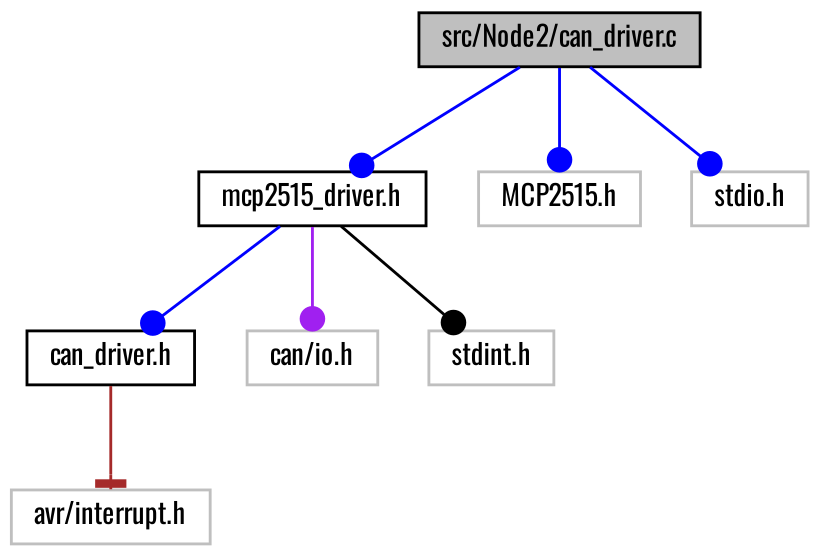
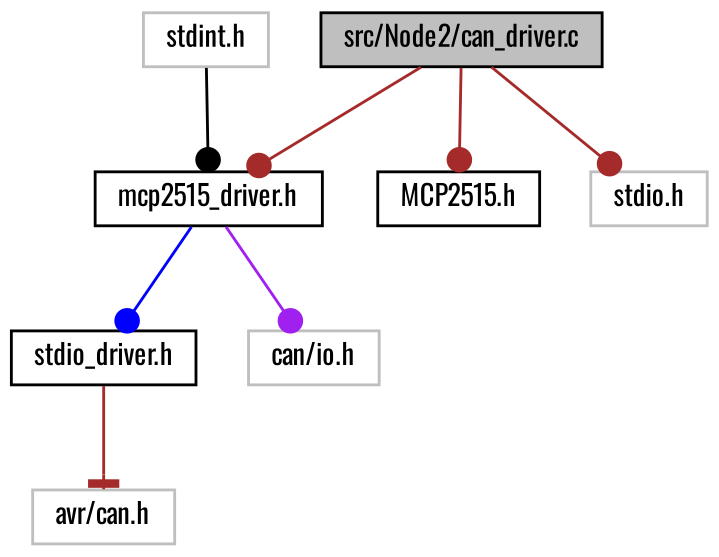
(560, 108) -> (460, 108)
(645, 112) -> (546, 112)
(446, 113) -> (345, 113)
(560, 199) -> (459, 199)
(393, 270) -> (207, 108)
(111, 358) -> (104, 358)
(111, 517) -> (104, 517)
